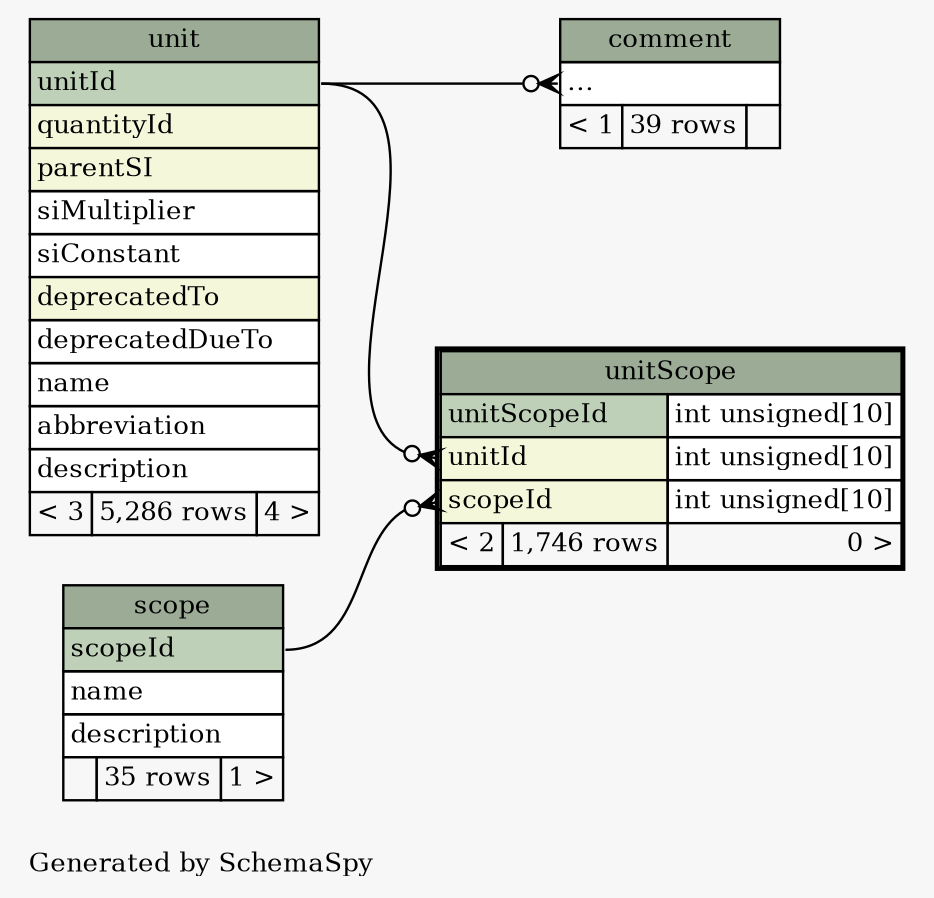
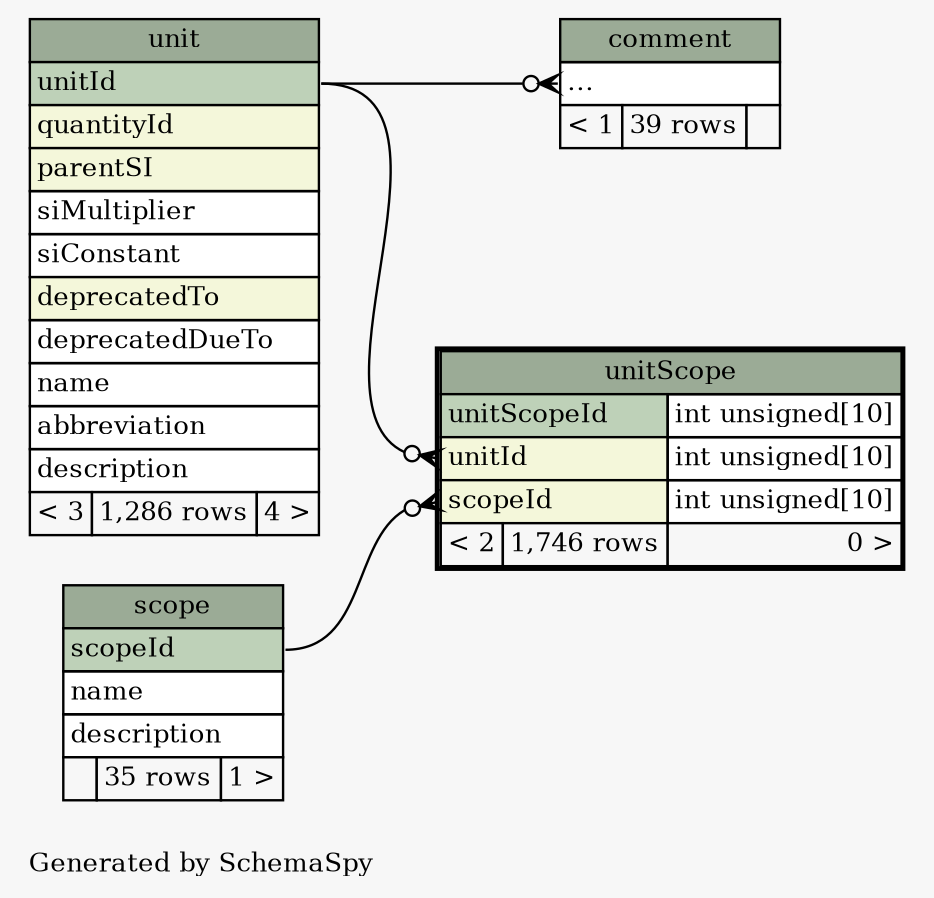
(174, 512) -> (174, 512)
